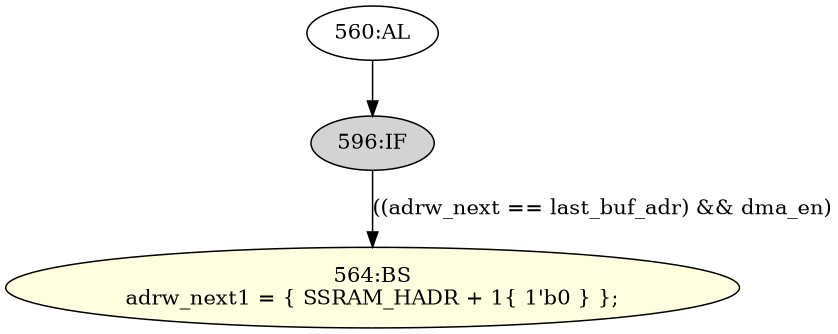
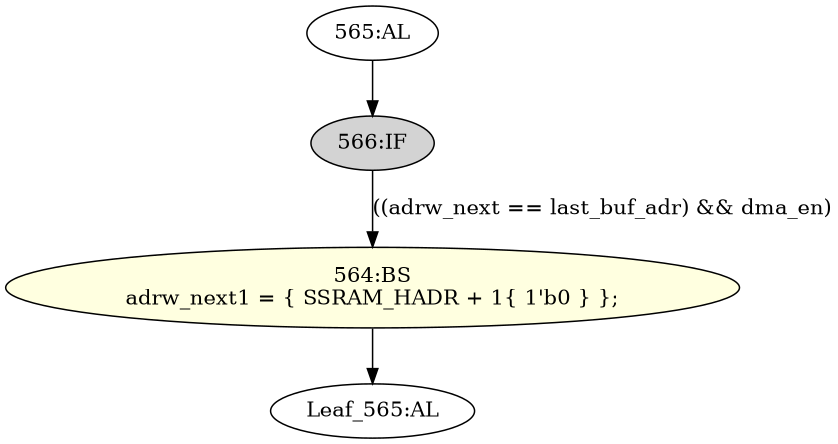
(373, 33) -> (373, 33)
(373, 143) -> (373, 143)
none -> (373, 411)
